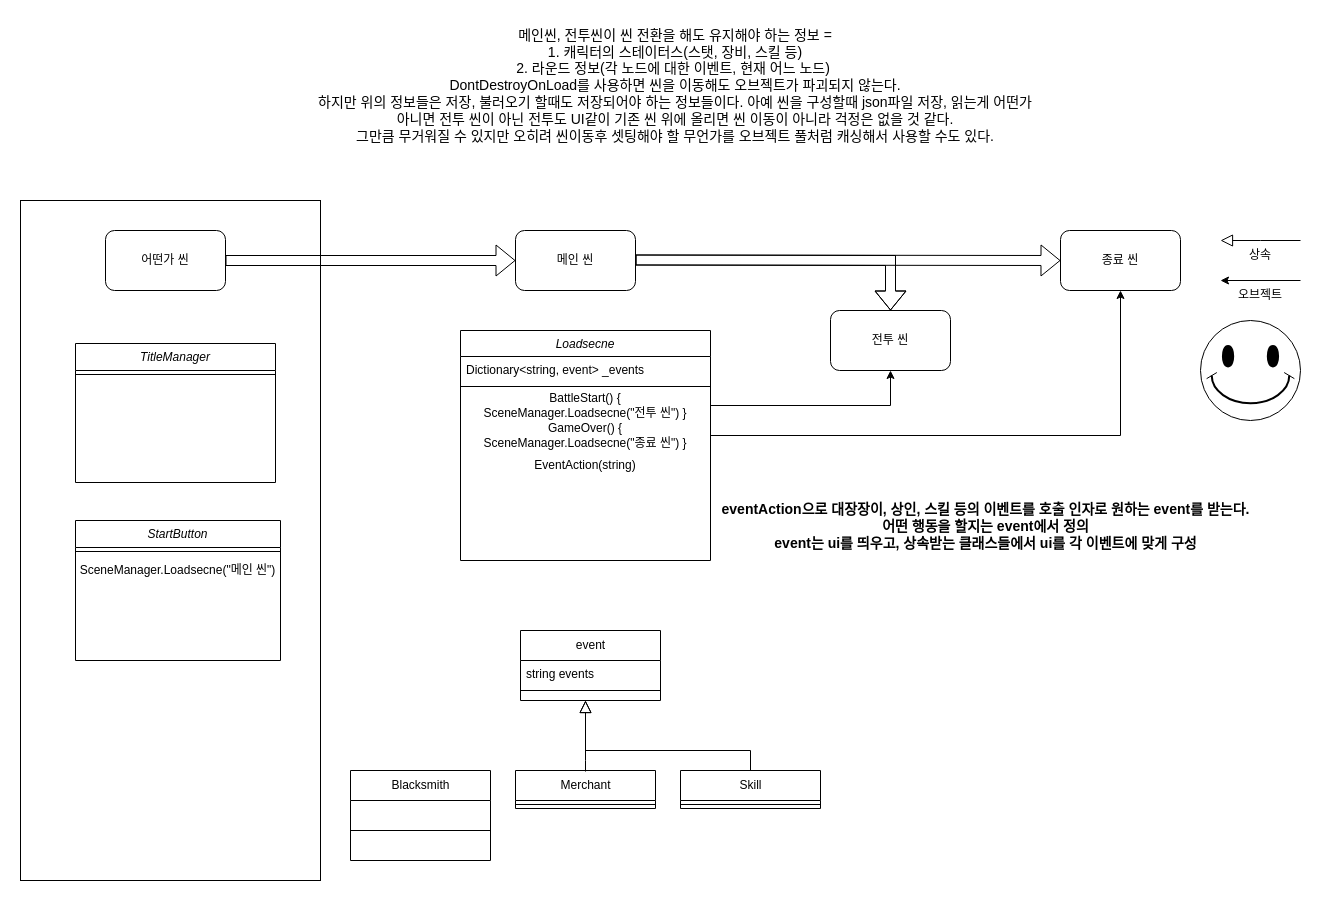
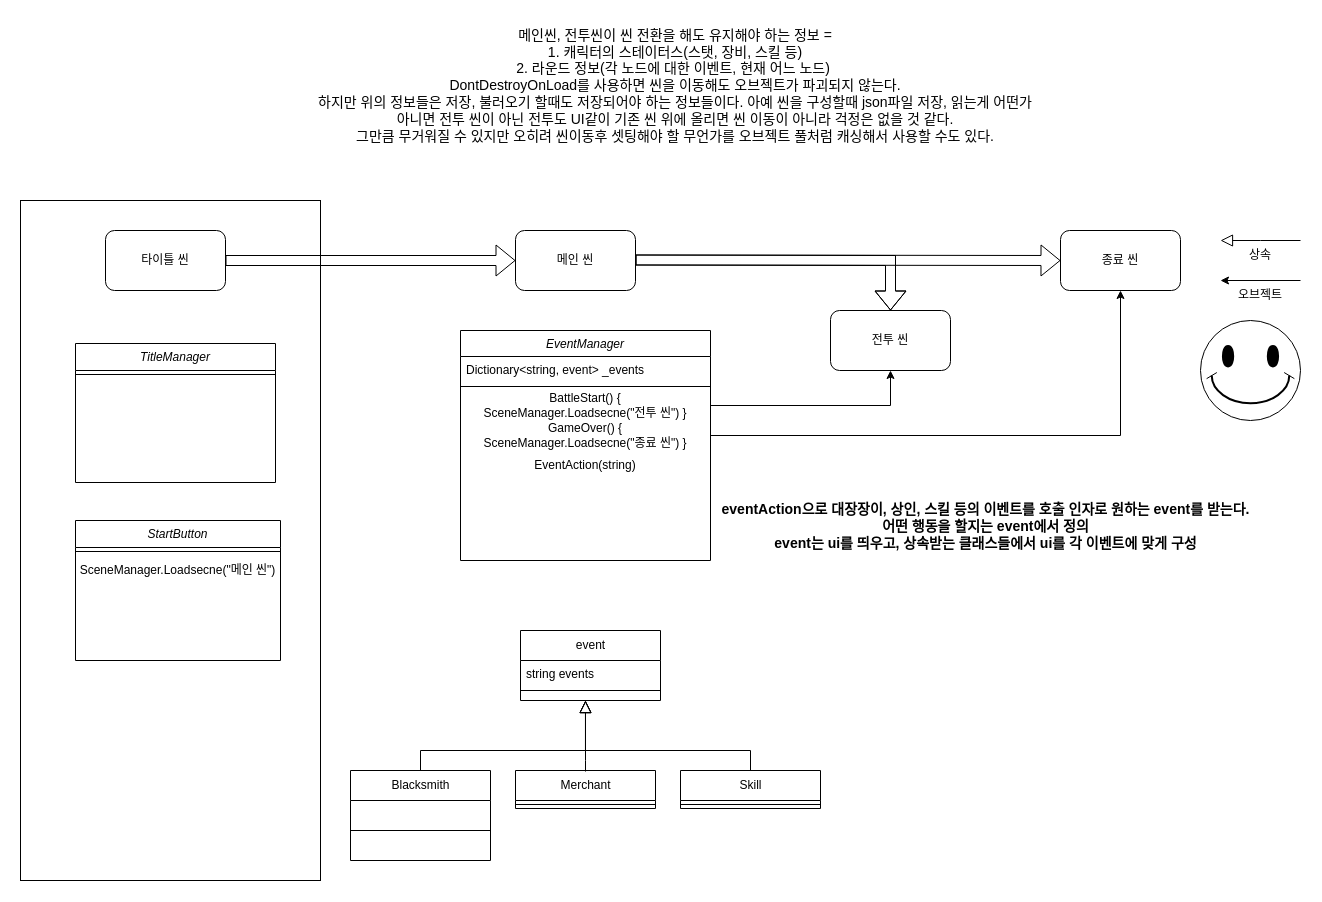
(166, 261) -> (166, 261)
(585, 344) -> (585, 344)
none -> (493, 751)
